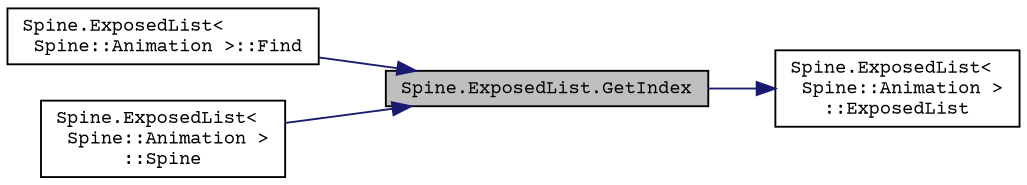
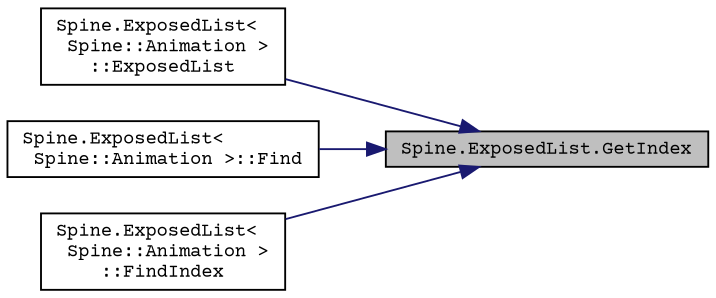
(733, 89) -> (373, 103)
(163, 139) -> (163, 252)
